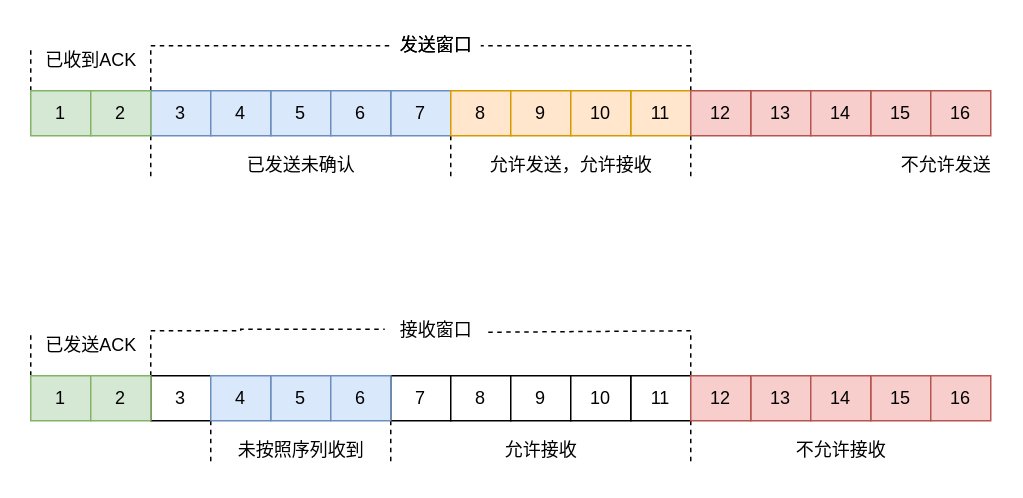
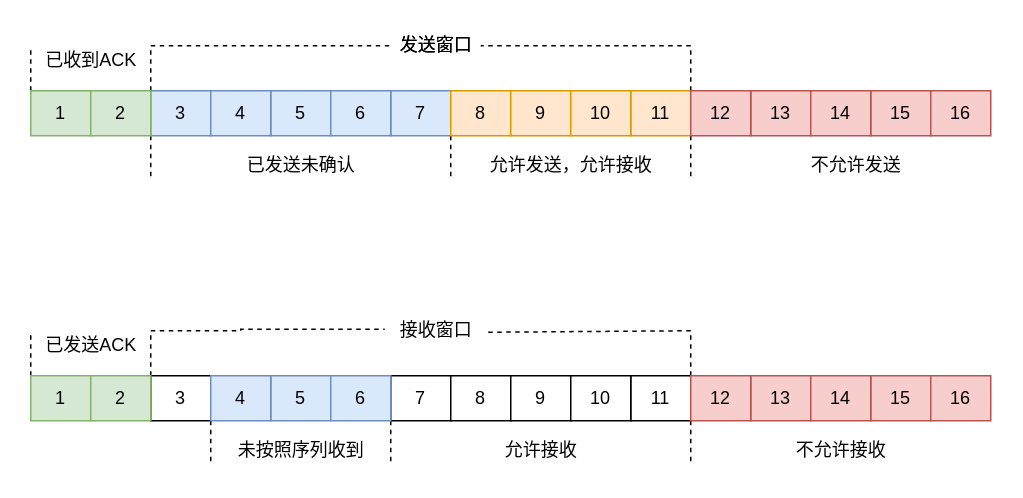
(946, 166) -> (856, 166)
